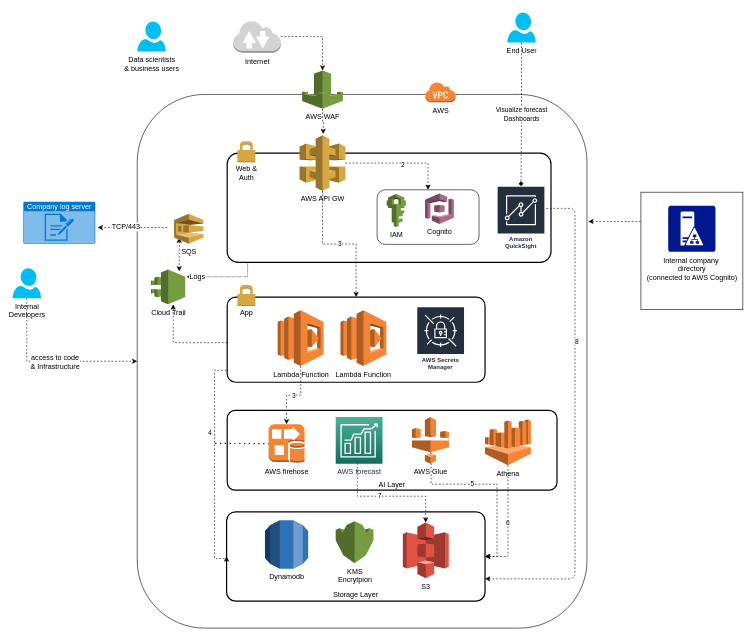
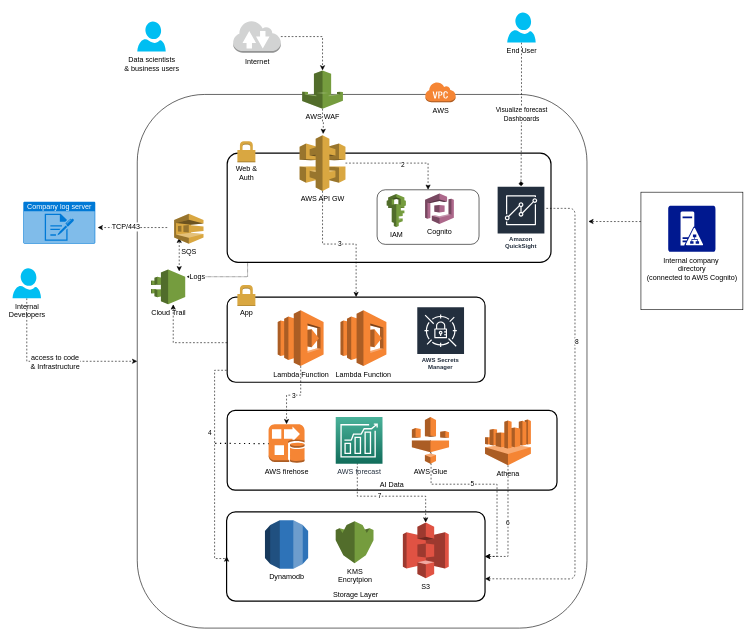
(392, 485) -> (392, 485)
